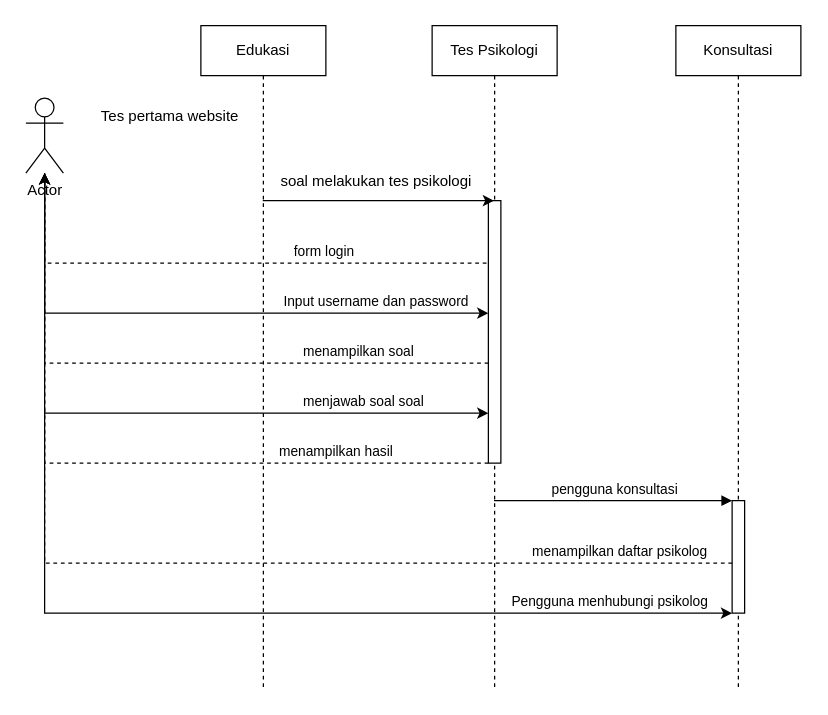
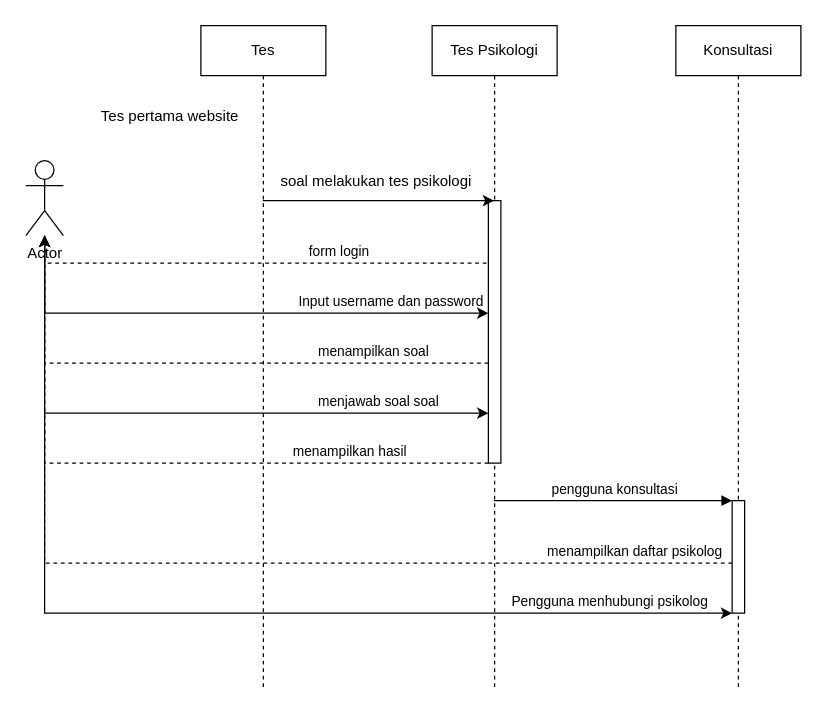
(263, 51) -> (263, 51)
(44, 136) -> (44, 198)
